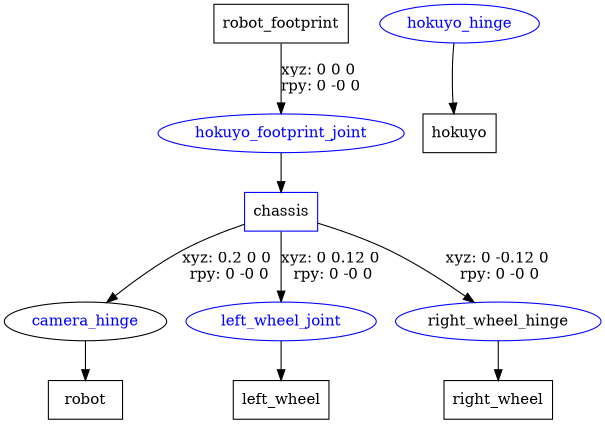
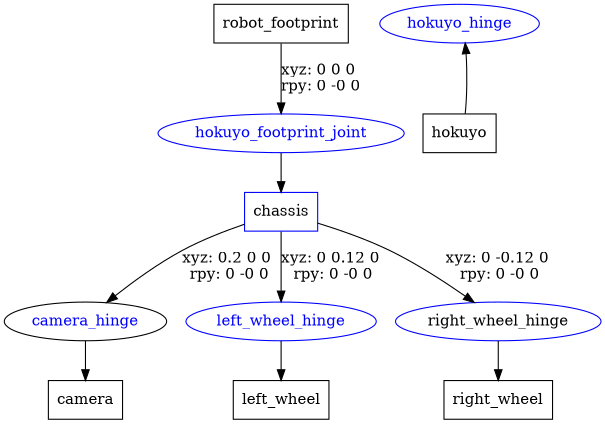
(452, 73) -> (467, 84)
(281, 321) -> (281, 321)
(85, 400) -> (85, 400)
